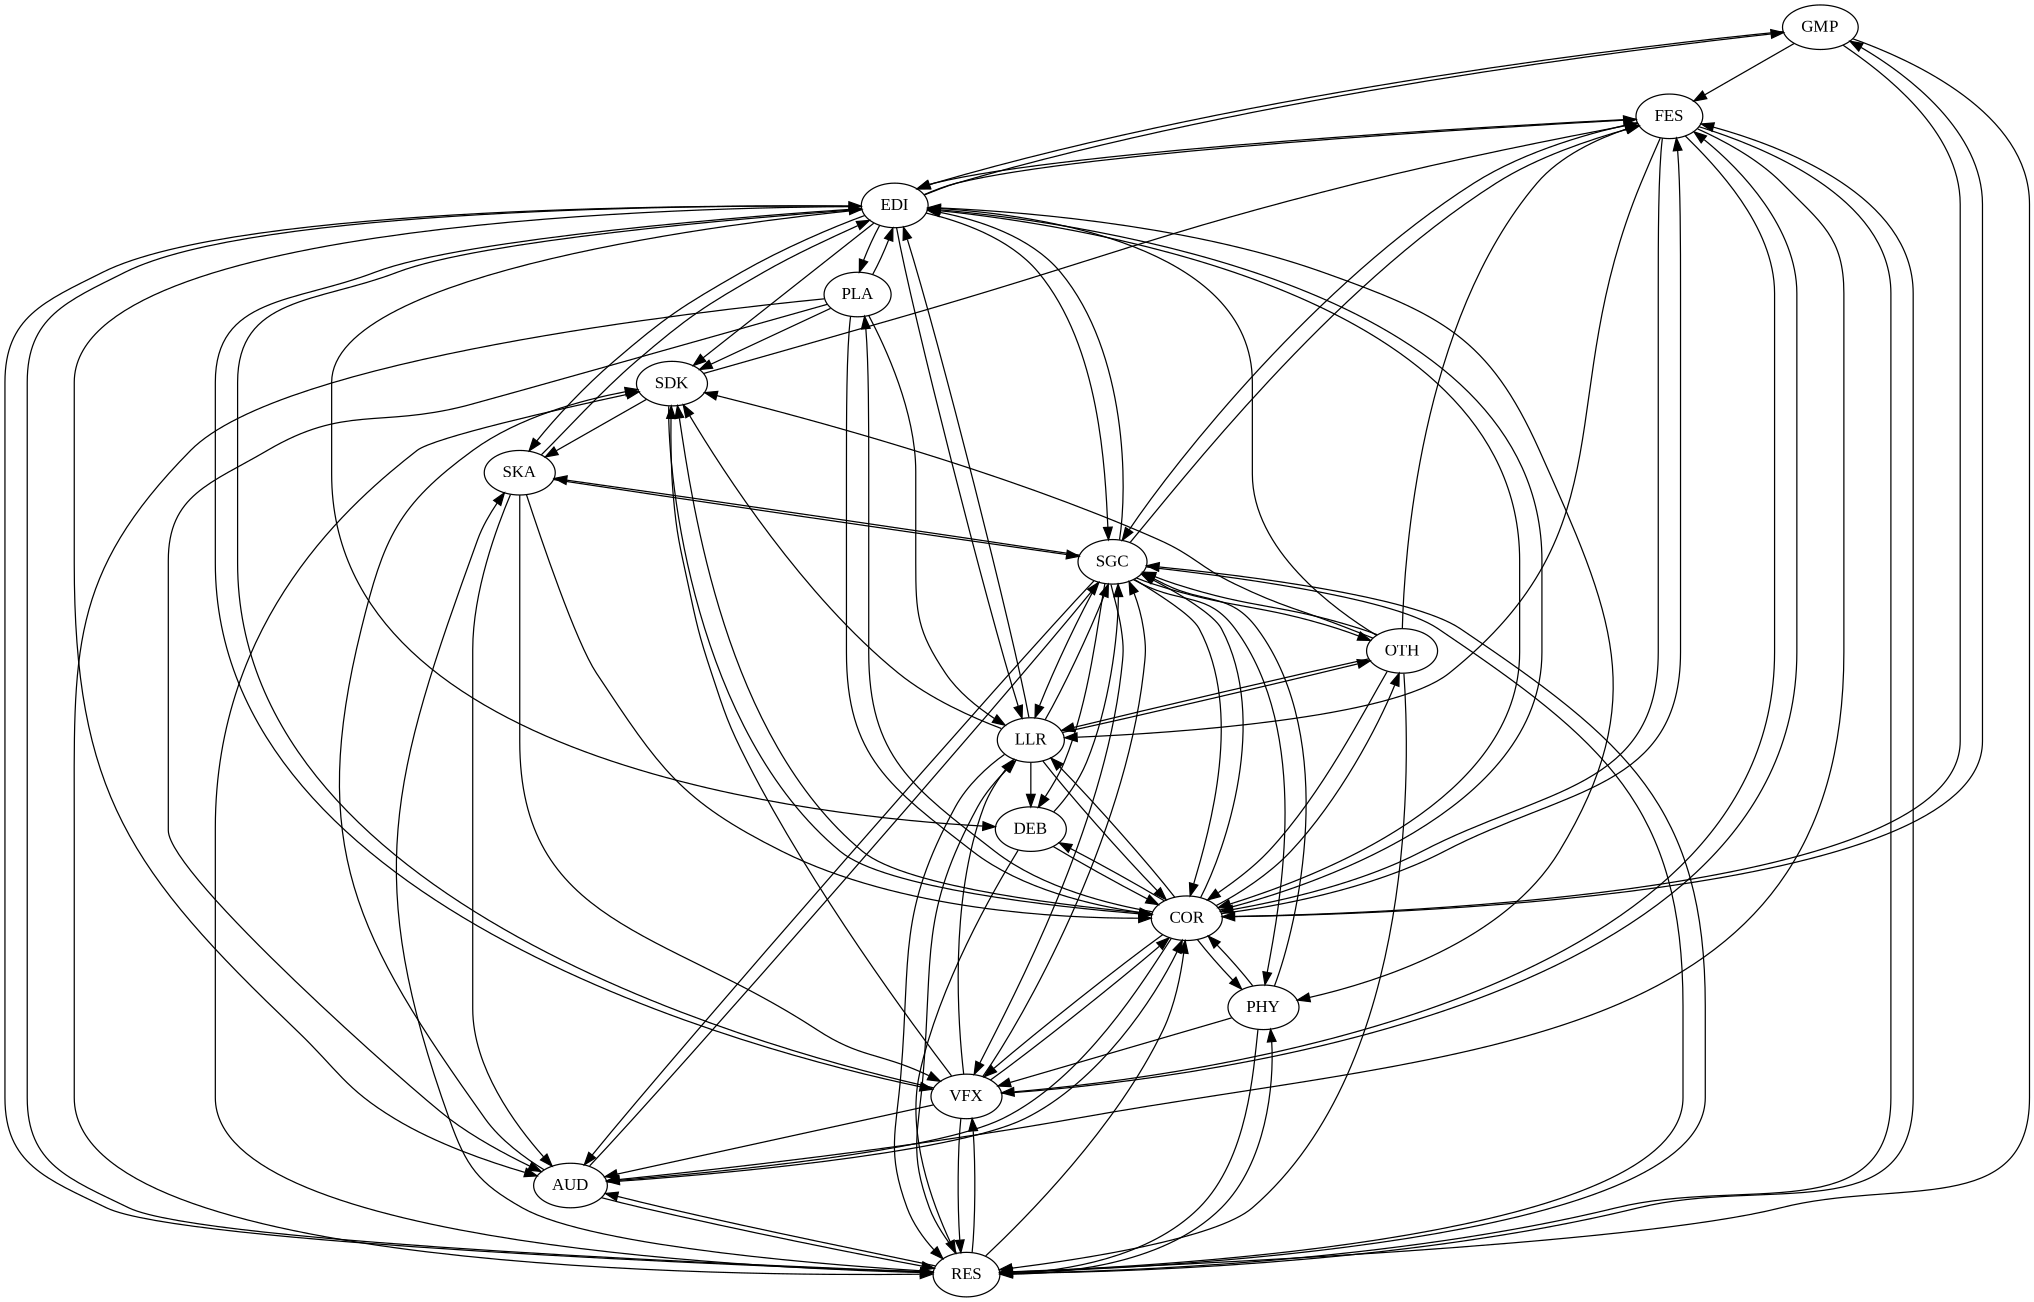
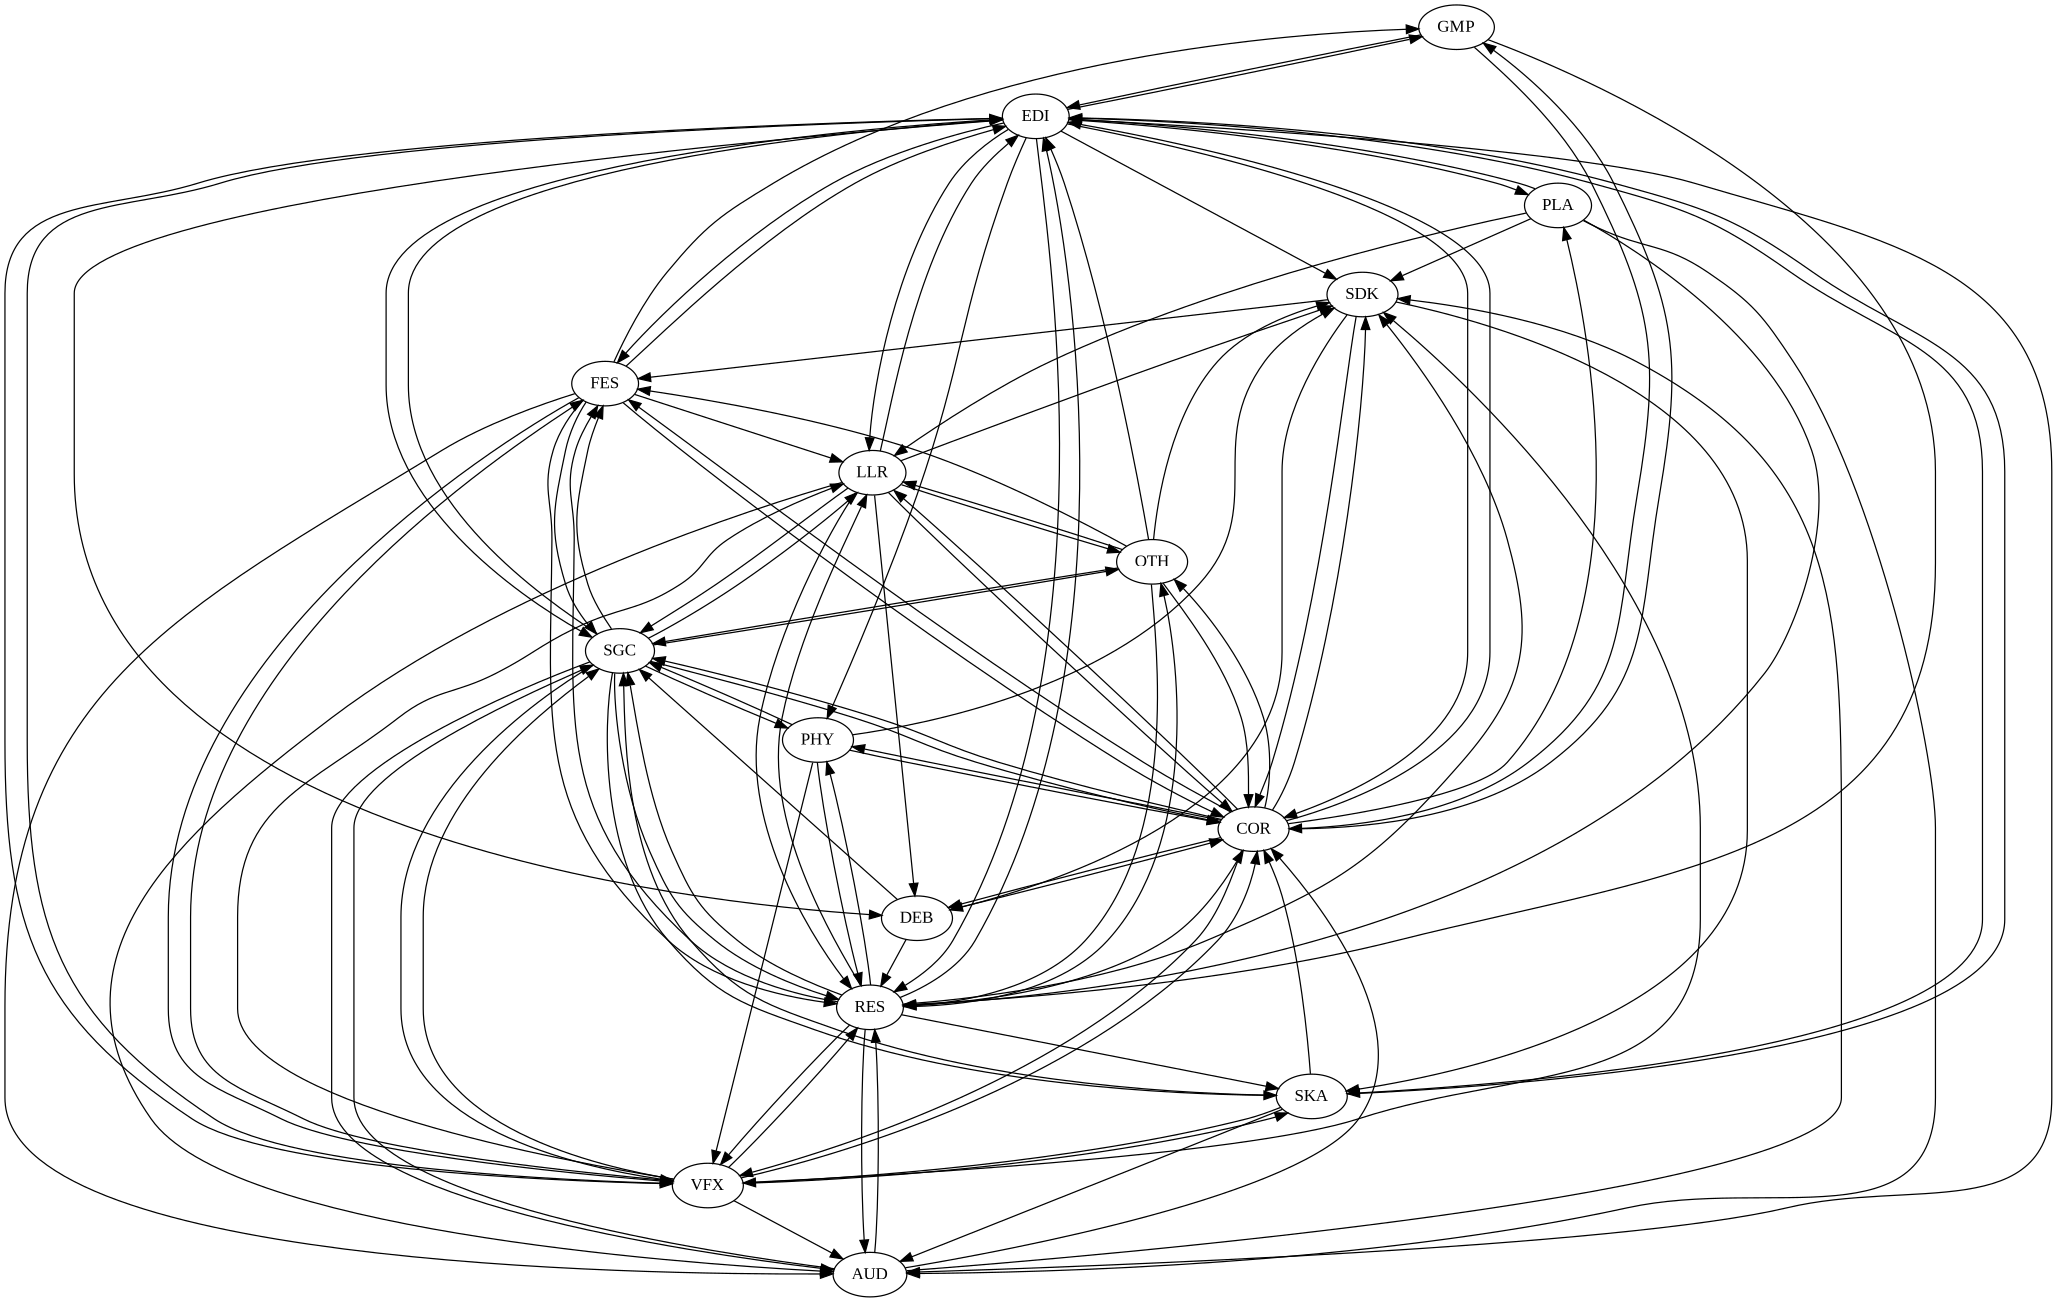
(1749, 69) -> (962, 101)
none -> (1146, 630)
(1085, 693) -> (1275, 694)
(850, 698) -> none
none -> (1145, 881)
(997, 1121) -> (121, 946)
none -> (1011, 1163)
